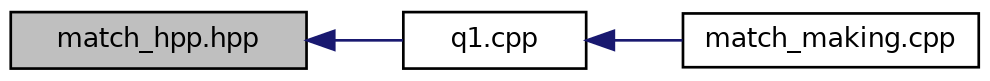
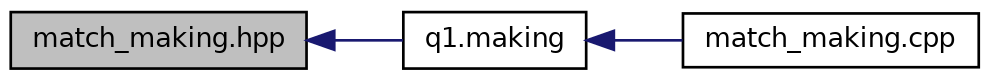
(159, 40) -> (159, 40)
(495, 40) -> (495, 40)
